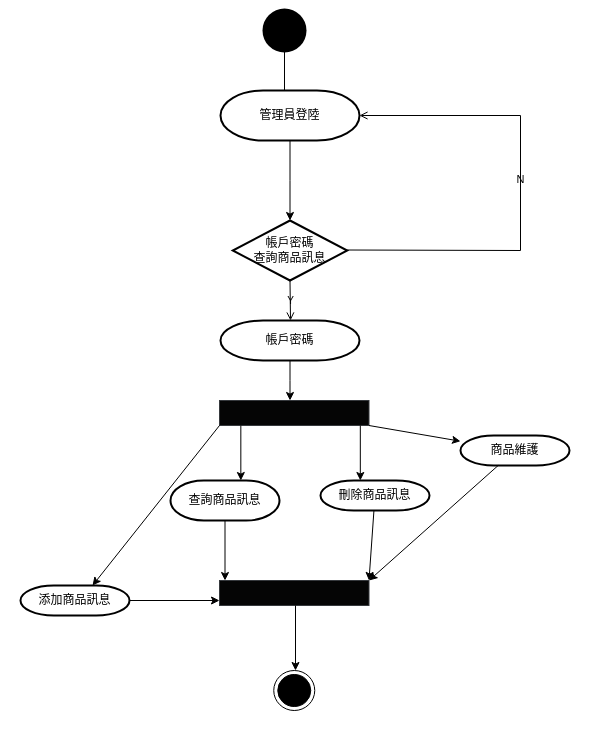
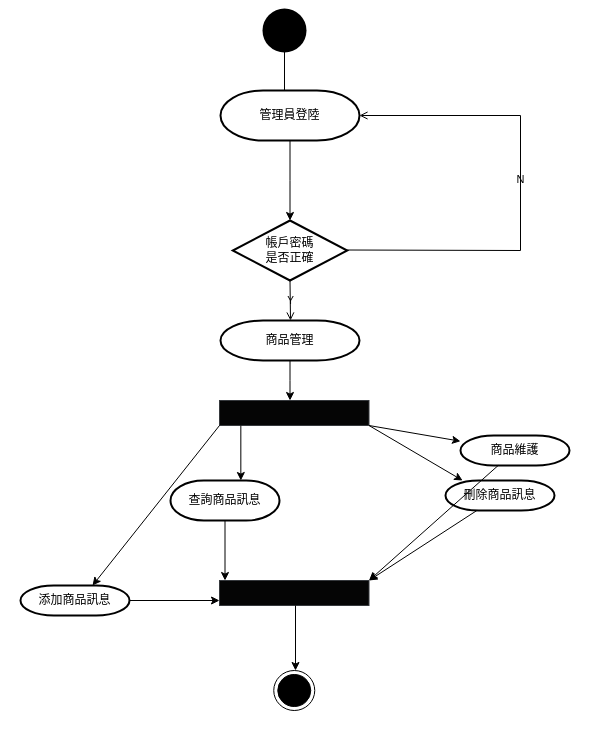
(290, 251) -> (290, 251)
(290, 341) -> (290, 341)
(375, 496) -> (500, 496)
